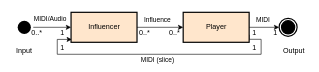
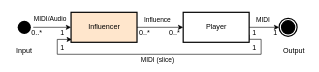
(216, 27) -> (216, 27)
